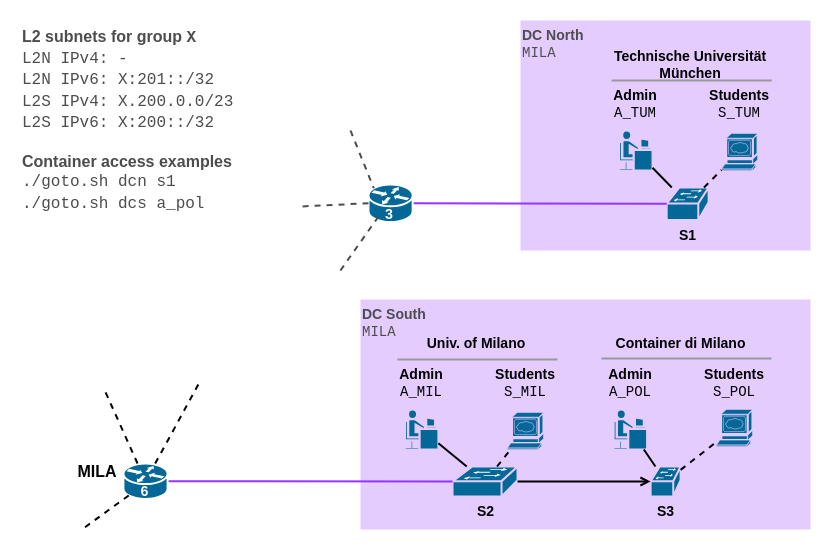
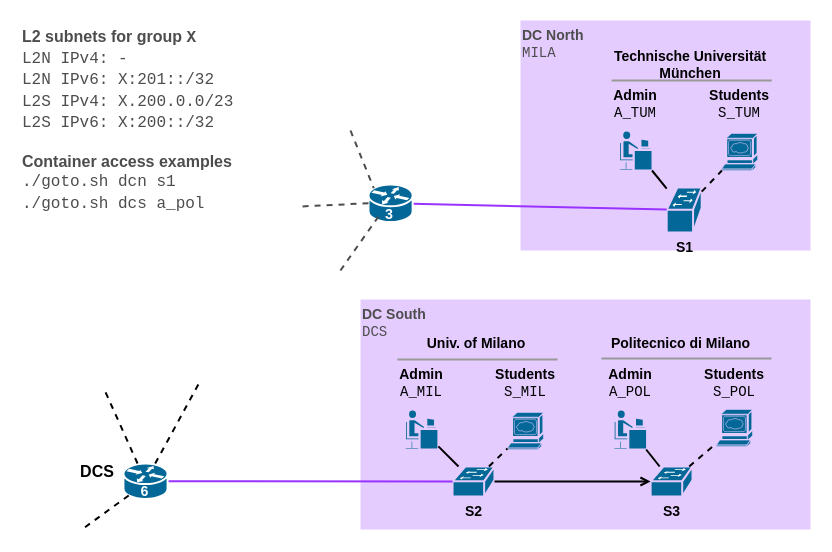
(688, 204) -> (684, 210)
(392, 323) -> (392, 323)
(681, 344) -> (681, 344)
(98, 472) -> (98, 472)
(485, 482) -> (474, 482)
(666, 482) -> (672, 482)
